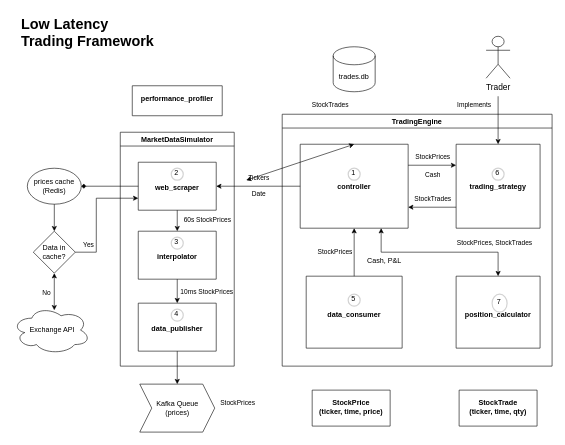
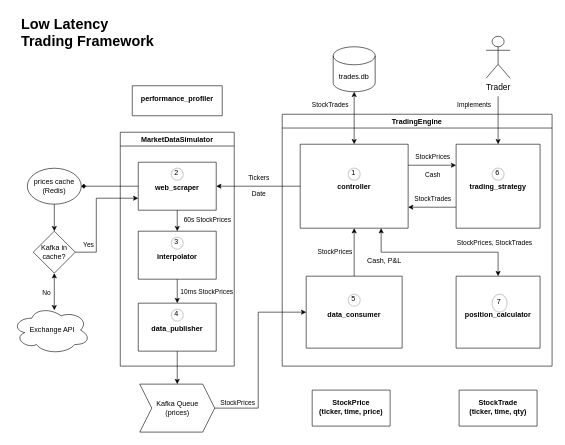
(302, 162) -> (354, 139)
(54, 252) -> (54, 252)
none -> (258, 312)
